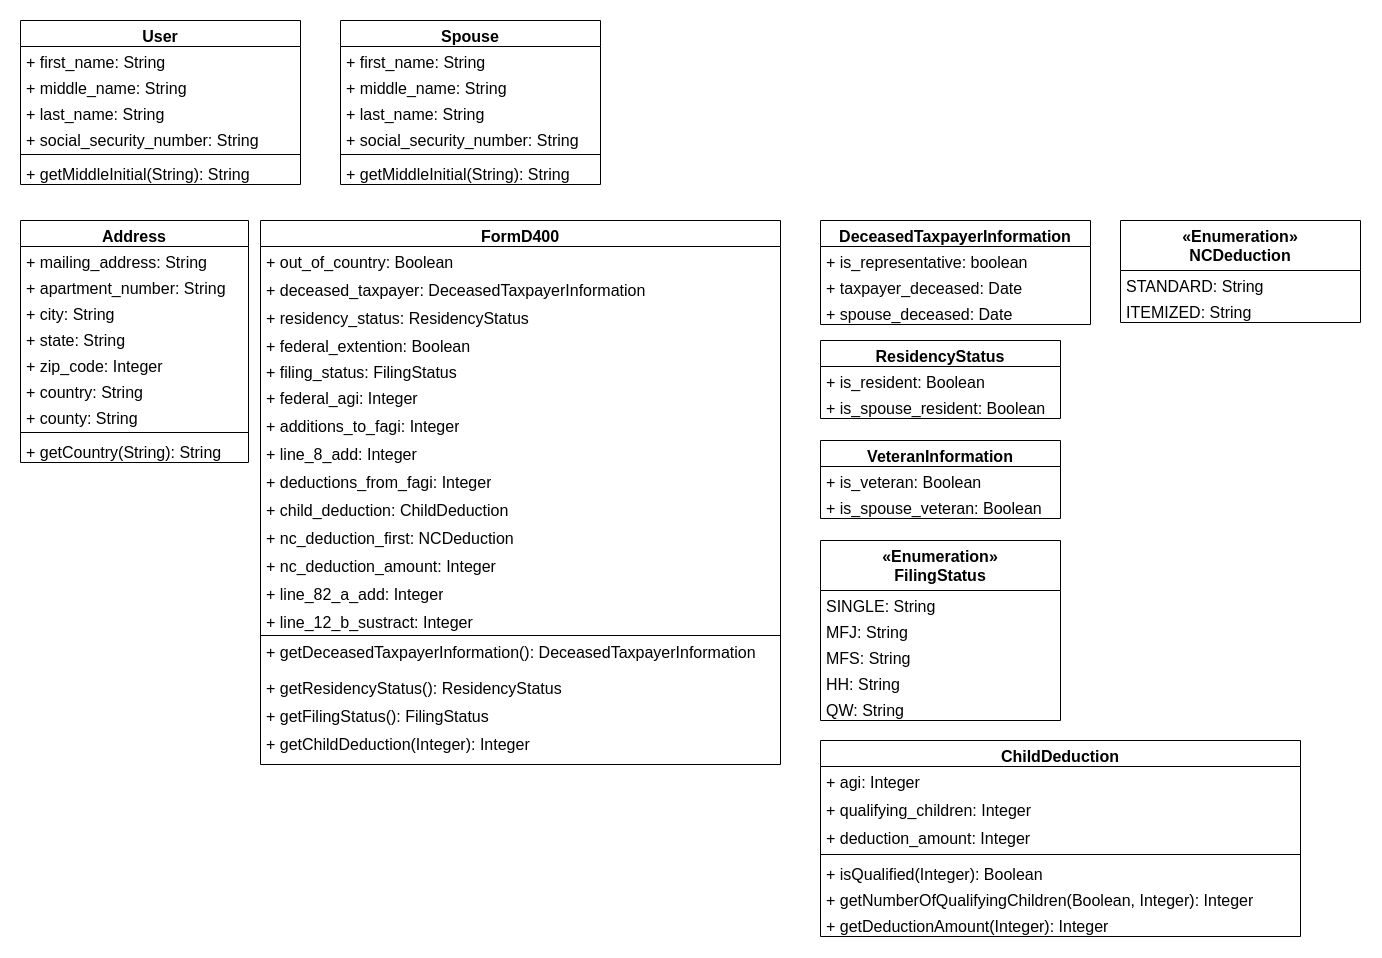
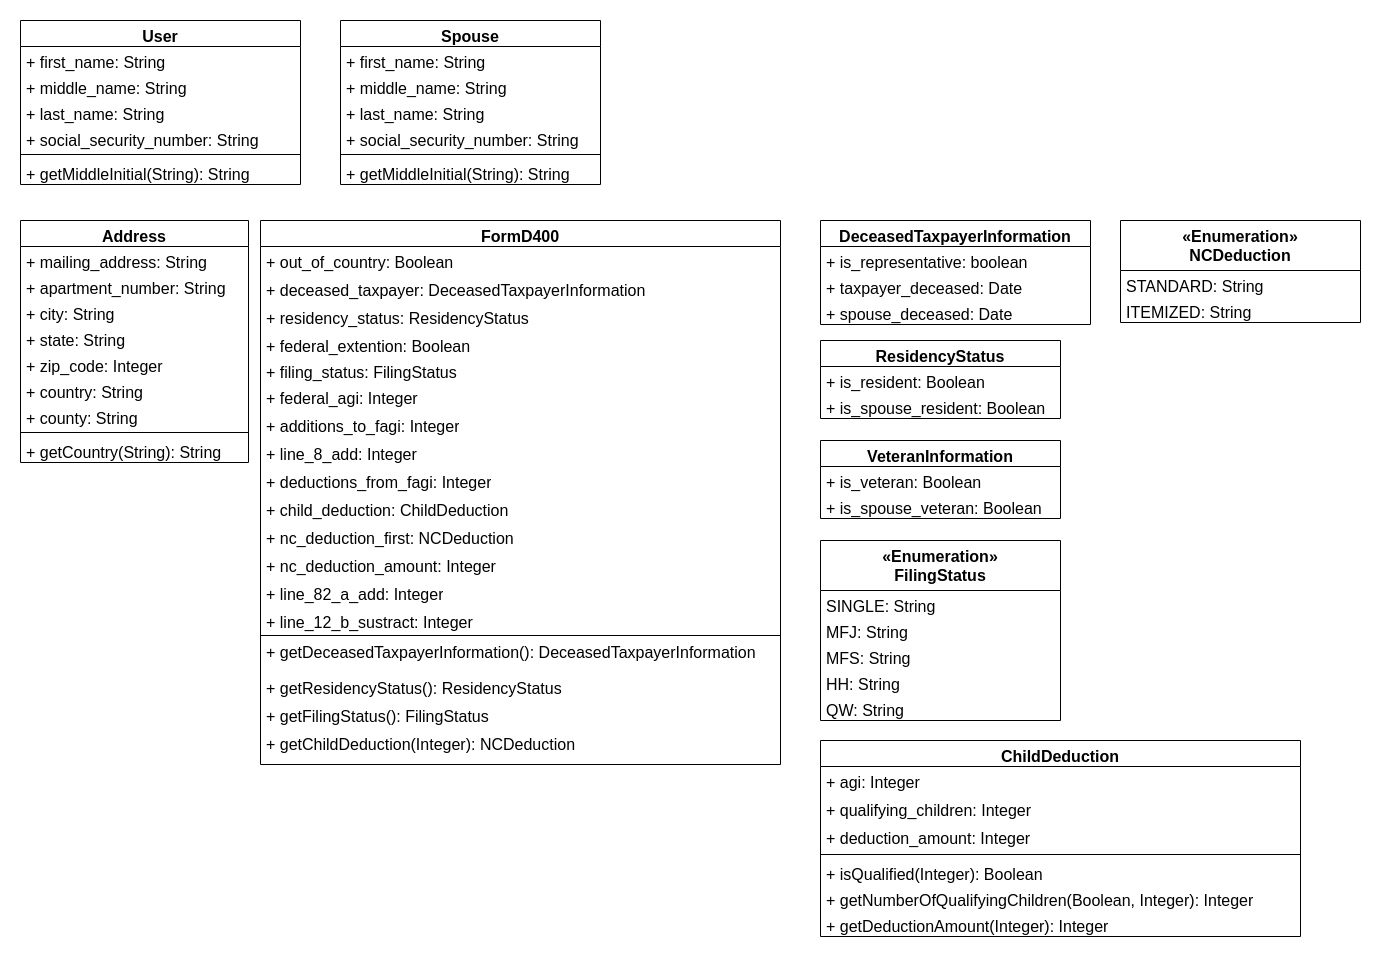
(420, 745) -> (436, 745)
